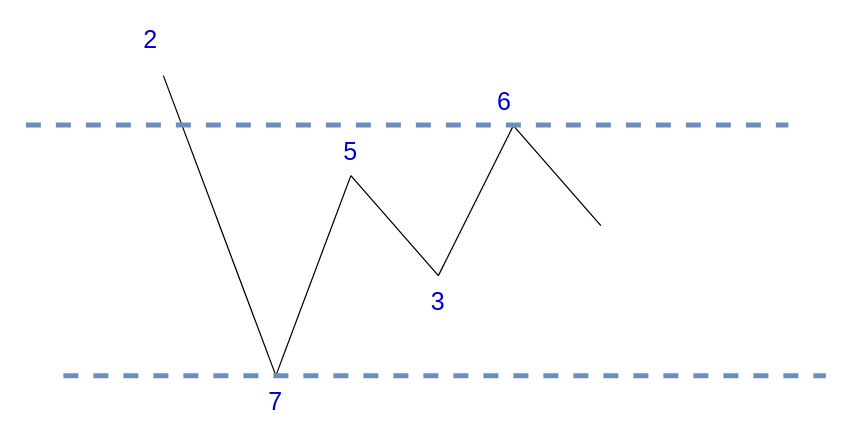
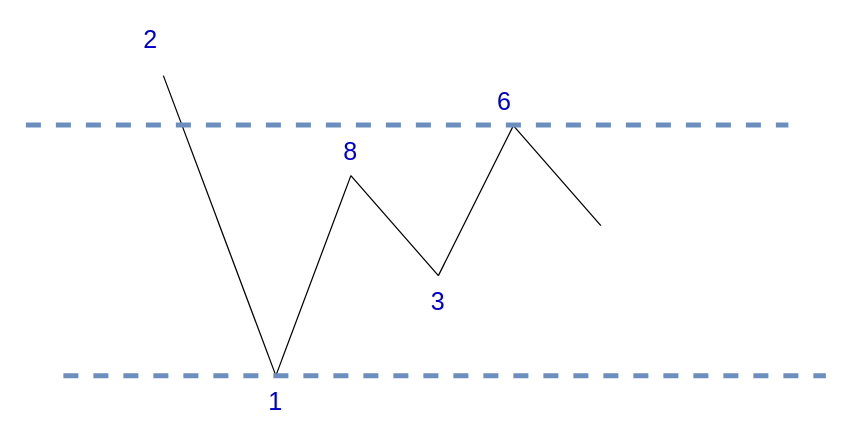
(351, 151) -> (351, 151)
(276, 401) -> (276, 401)
